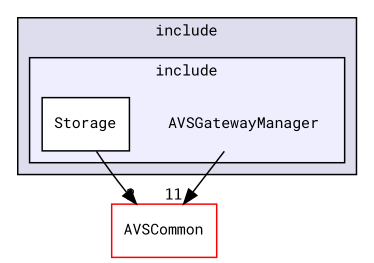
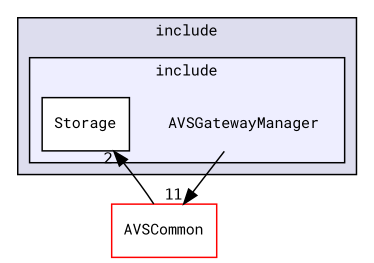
(111, 172) -> (140, 184)
